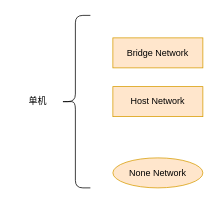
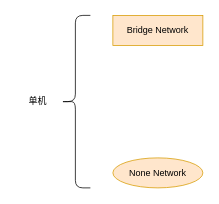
(158, 53) -> (158, 30)
(158, 102) -> none
